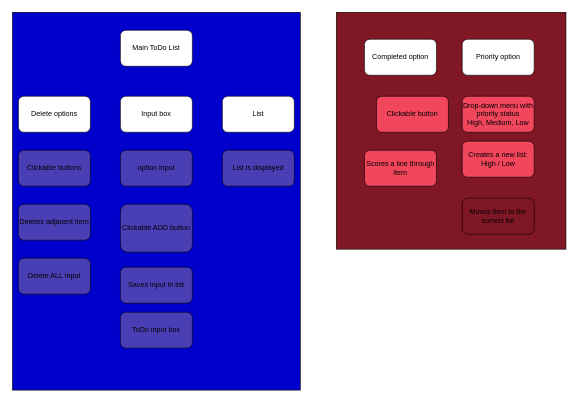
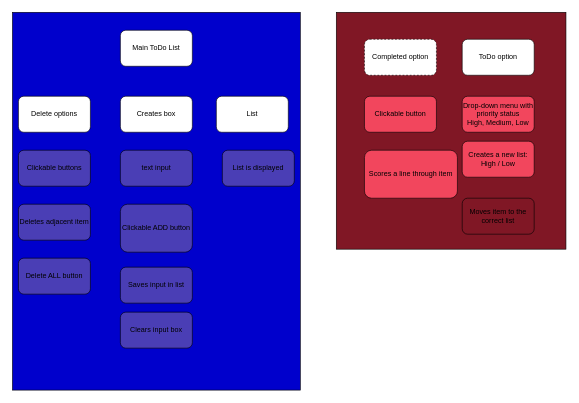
(401, 57) -> (401, 57)
(498, 57) -> (498, 57)
(156, 114) -> (156, 114)
(258, 114) -> (252, 114)
(413, 114) -> (401, 114)
(156, 168) -> (156, 168)
(401, 168) -> (411, 174)
(54, 276) -> (54, 276)
(156, 330) -> (156, 330)
